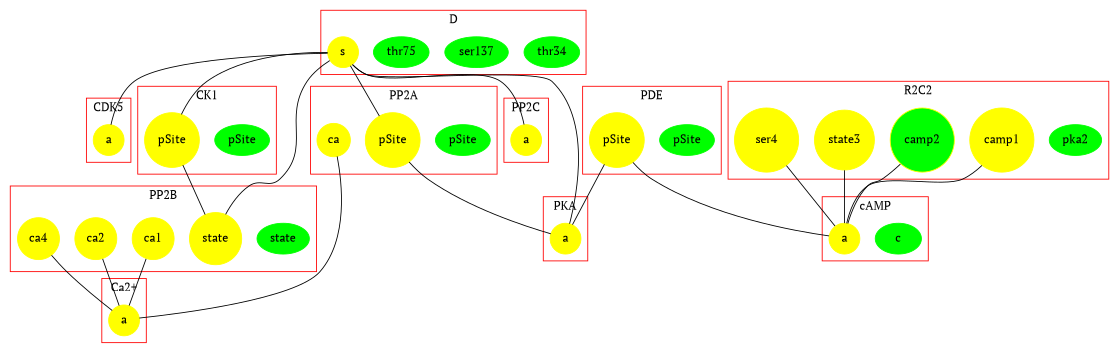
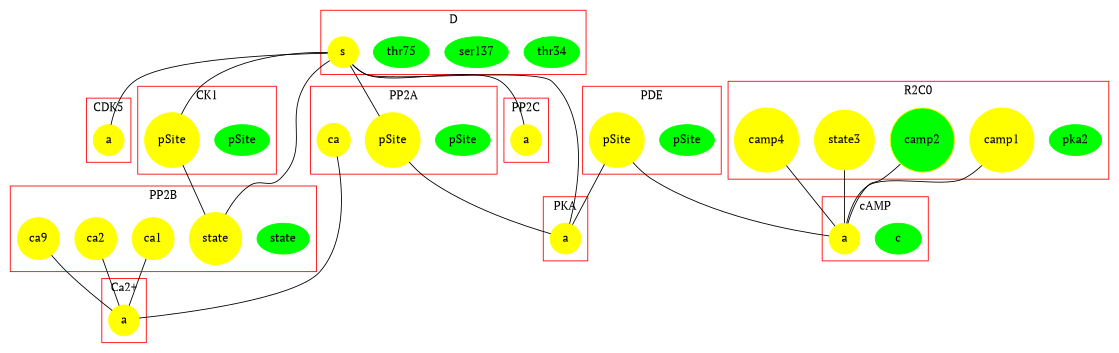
(918, 91) -> (918, 91)
(767, 140) -> (767, 140)
(38, 239) -> (38, 239)
